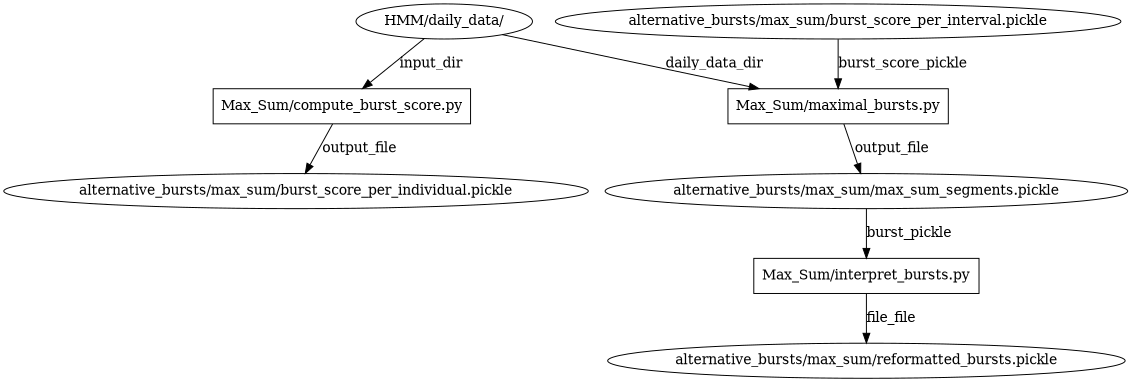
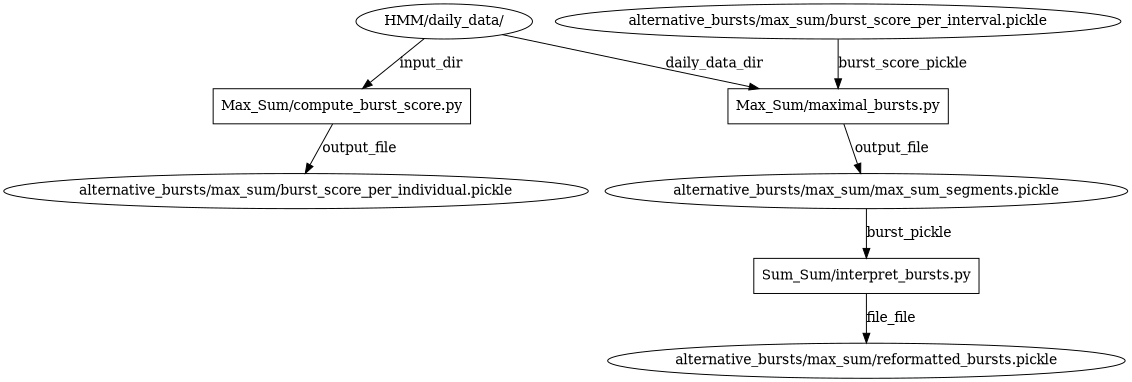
(866, 276) -> (866, 276)
